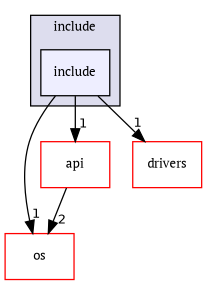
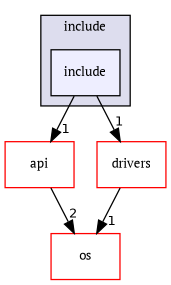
(26, 155) -> (111, 205)
